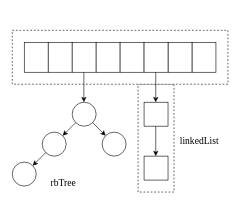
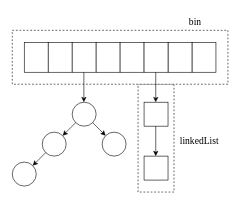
none -> (195, 21)
(63, 183) -> none
